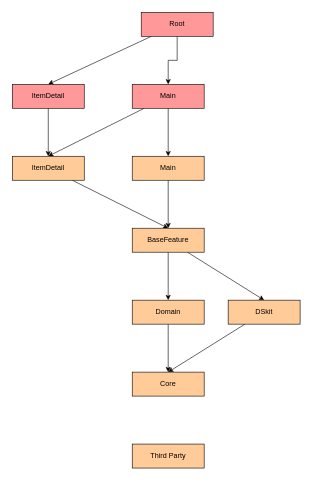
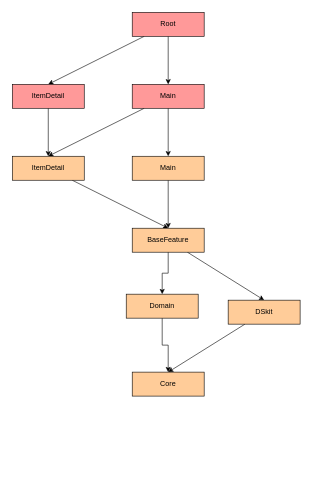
(177, 24) -> (168, 24)
(168, 312) -> (162, 306)
(168, 456) -> none
